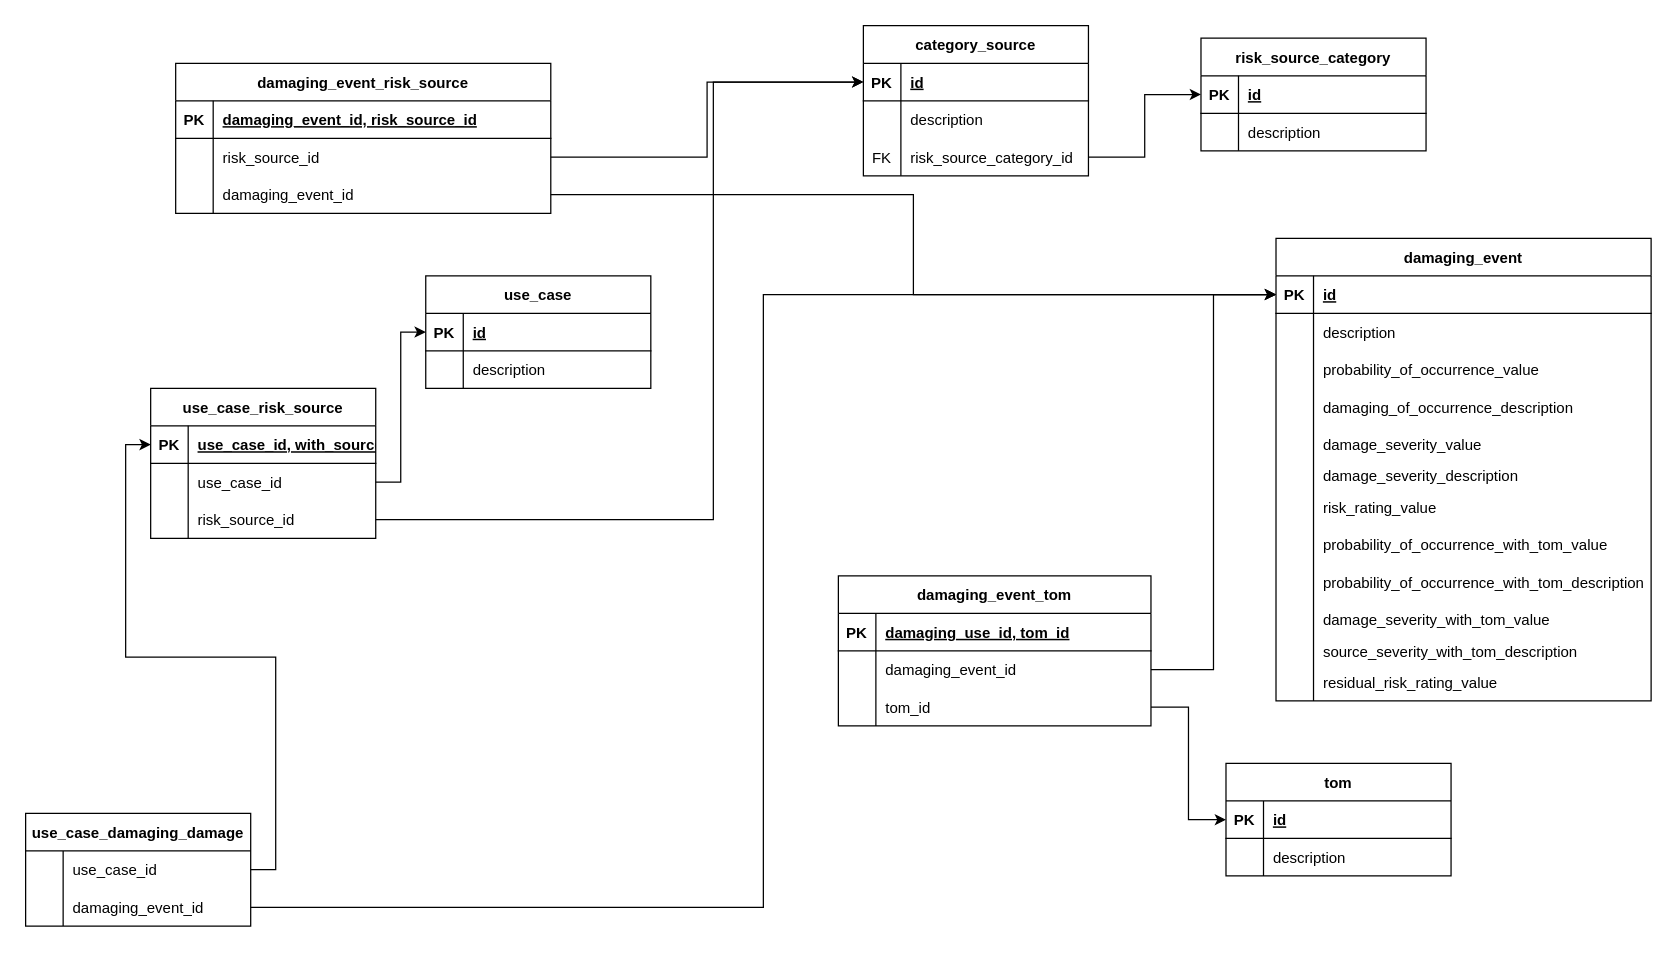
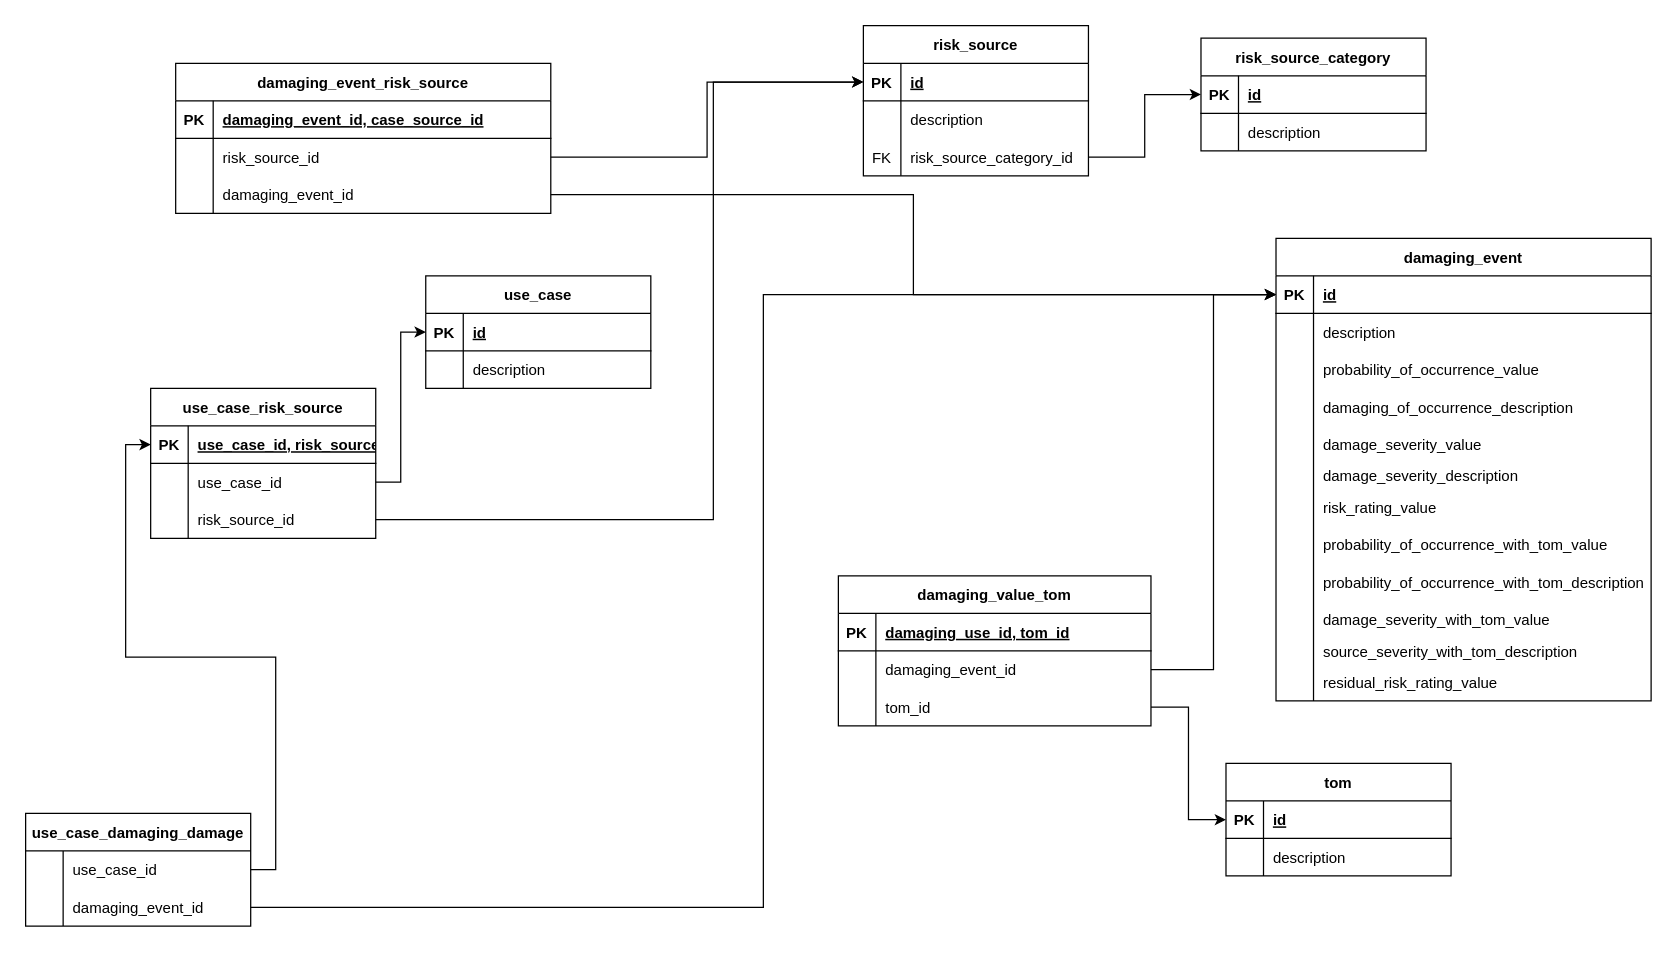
(975, 45) -> (975, 45)
(349, 120) -> (351, 120)
(301, 445) -> (301, 445)
(994, 595) -> (994, 595)
